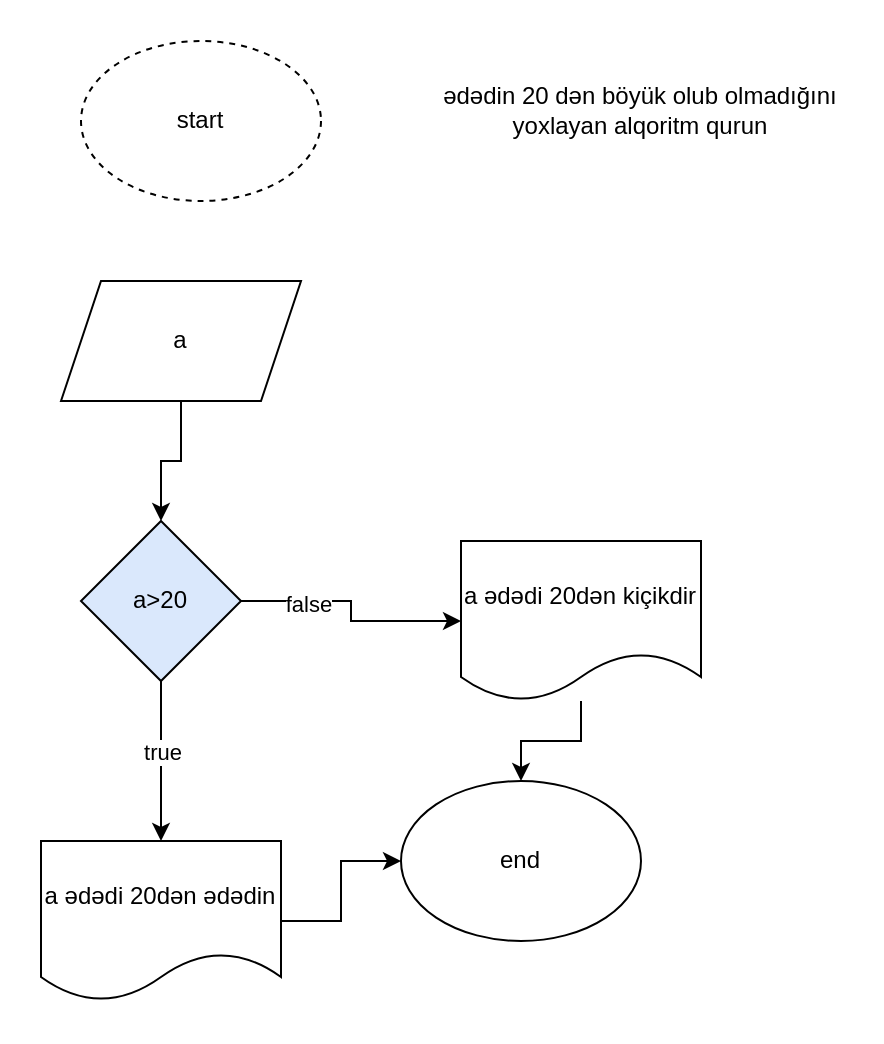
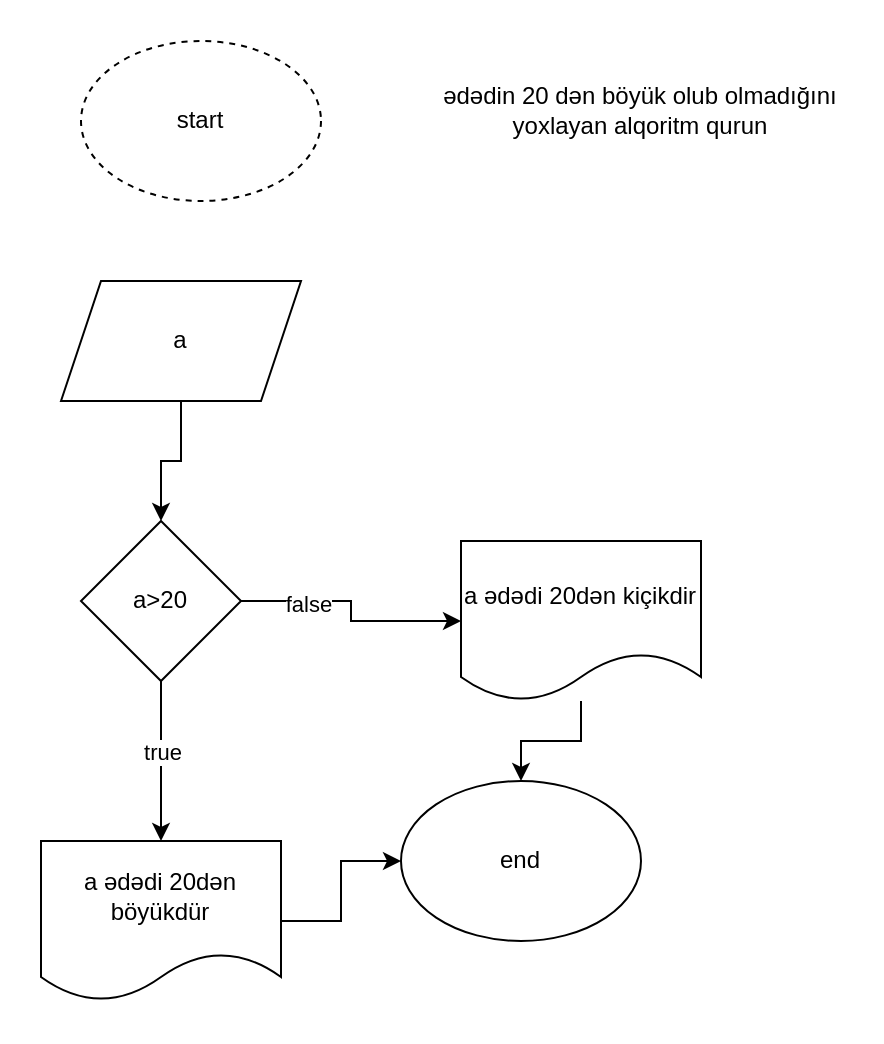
(161, 601) -> (161, 601)
(161, 897) -> (161, 897)
